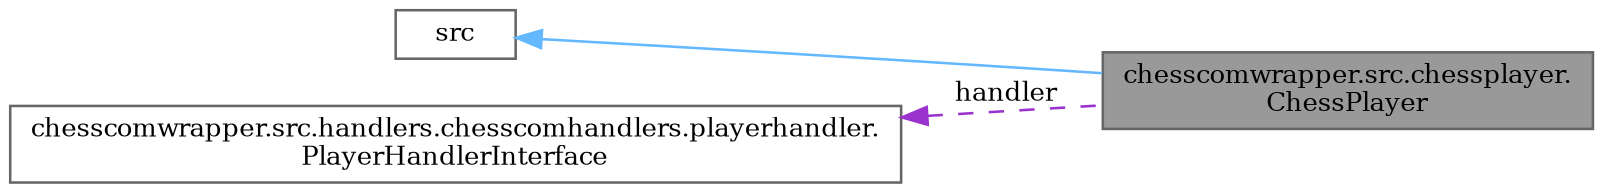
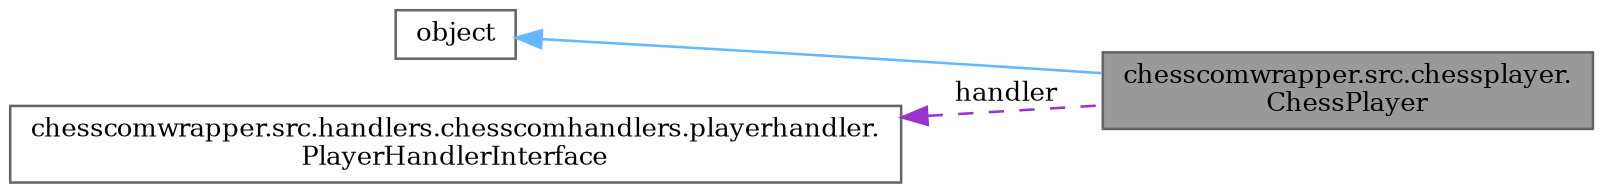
(456, 34) -> (456, 34)
